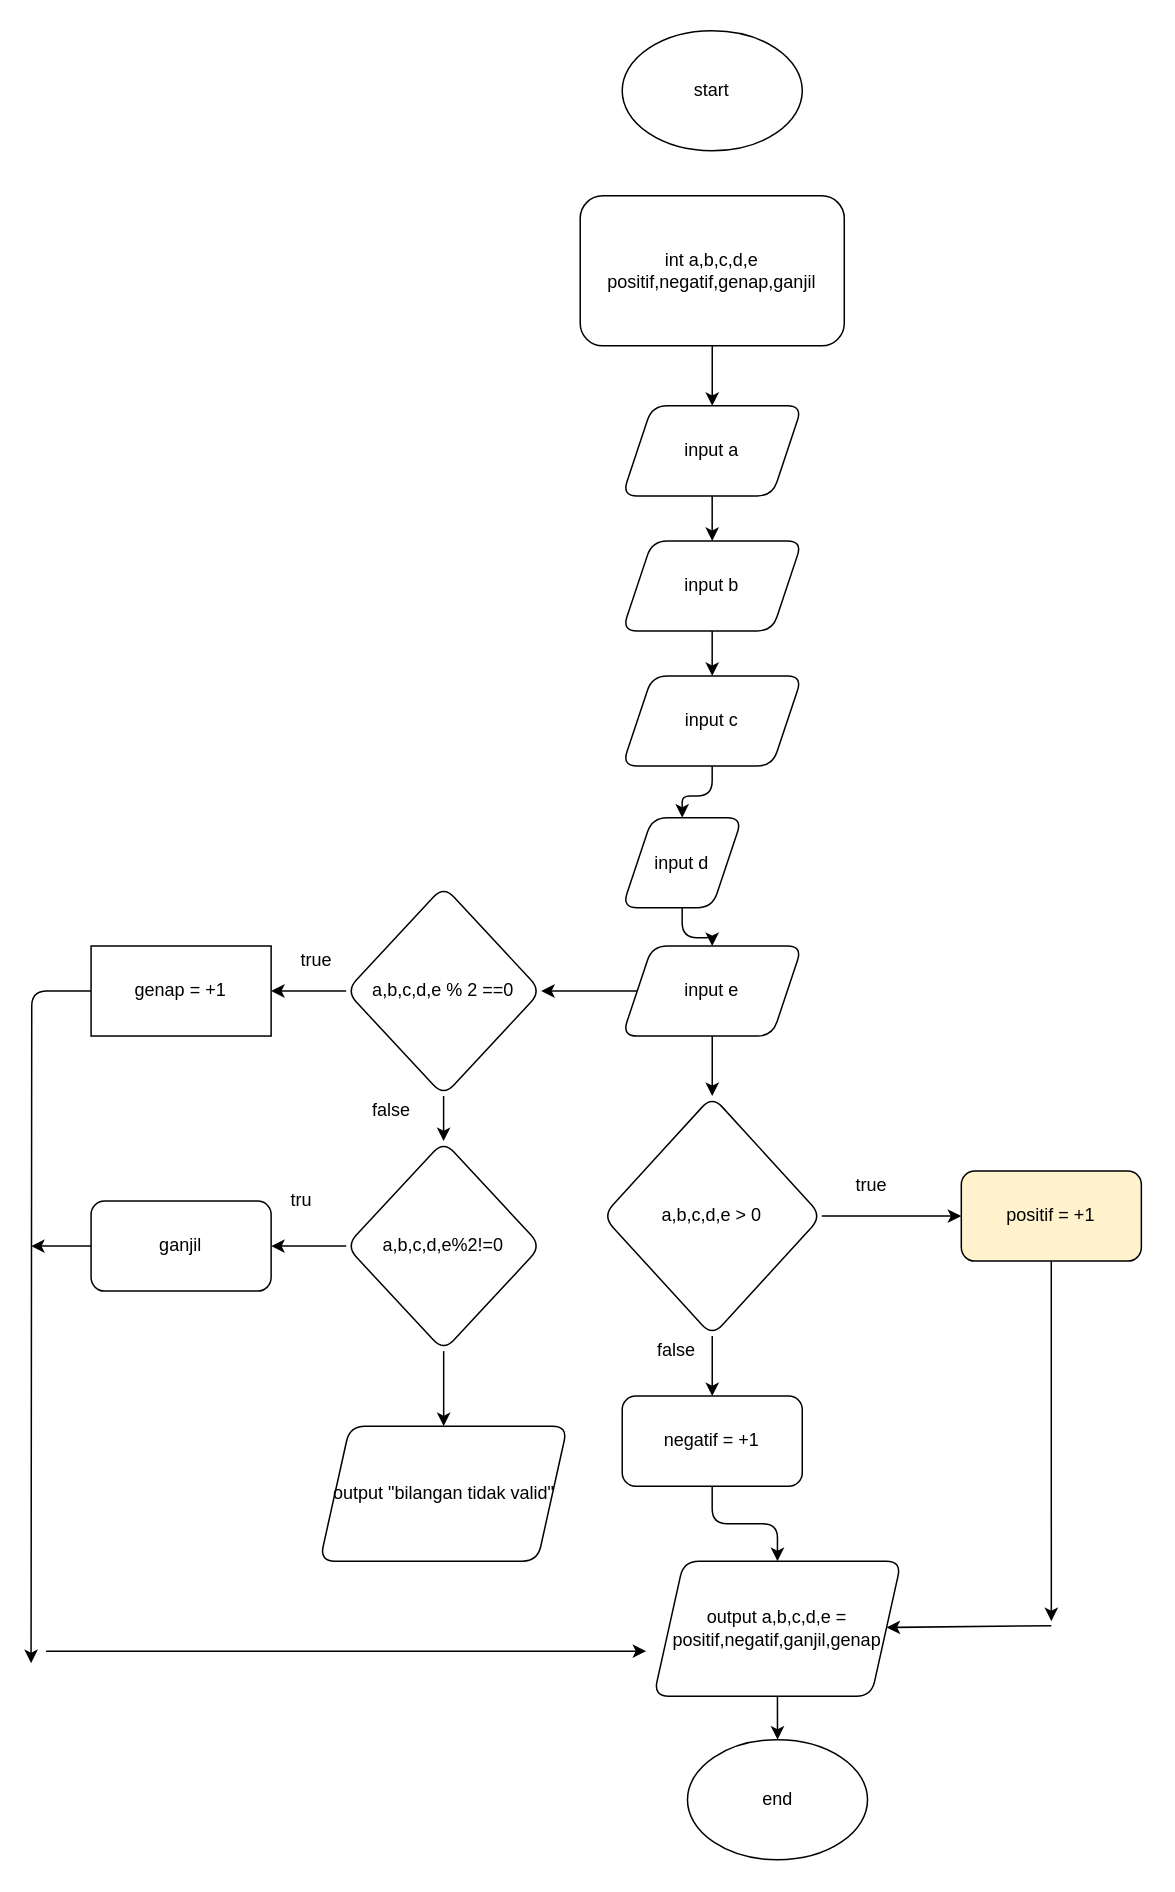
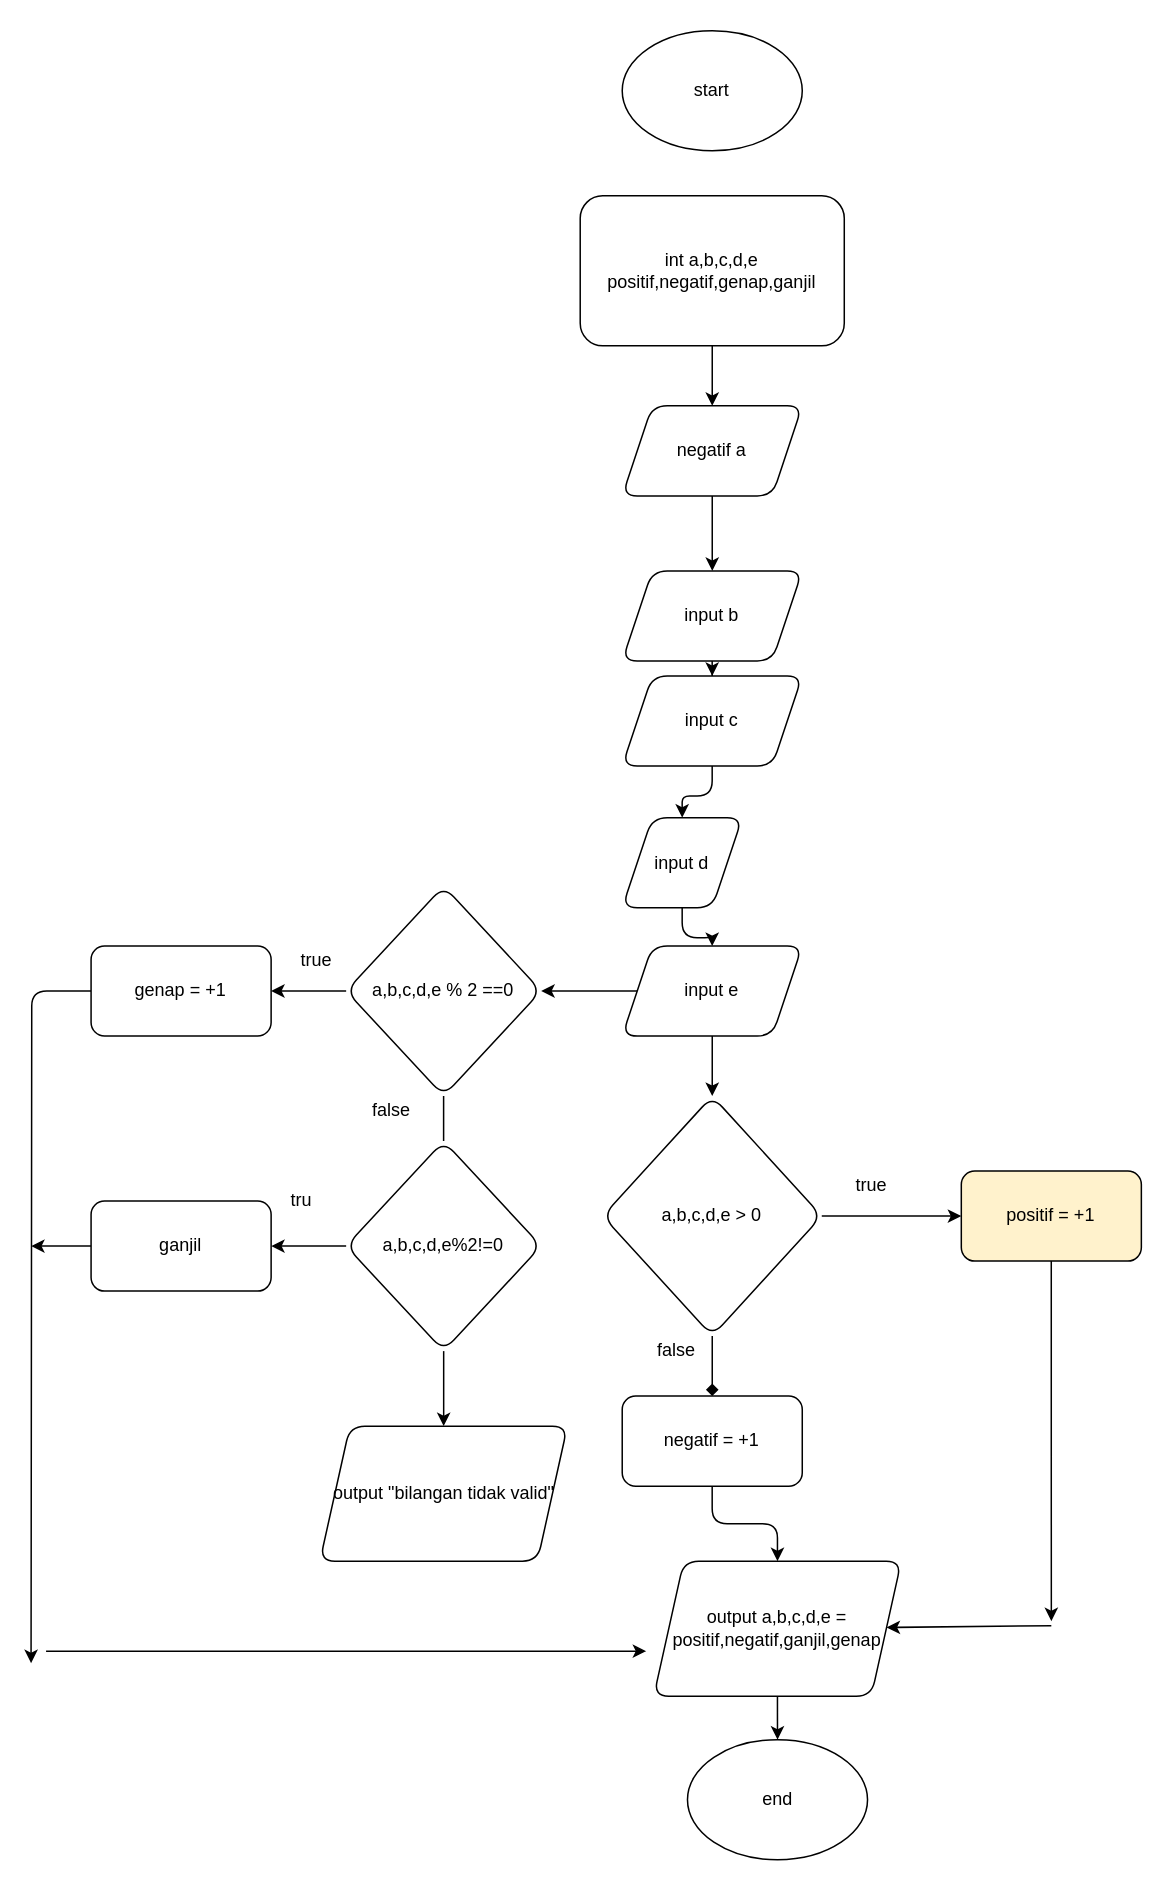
(712, 451) -> (712, 451)
(712, 586) -> (712, 616)
(181, 991) -> (181, 991)
(443, 1129) -> (443, 1134)
(712, 1384) -> (712, 1383)
